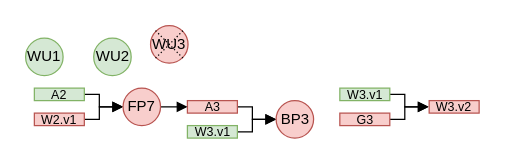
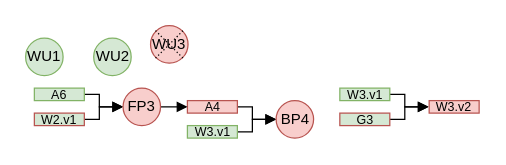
(59, 94) -> (59, 94)
(142, 107) -> (142, 107)
(213, 107) -> (213, 107)
(59, 119) -> (59, 119)
(296, 119) -> (296, 119)
(365, 119) -> (365, 119)
